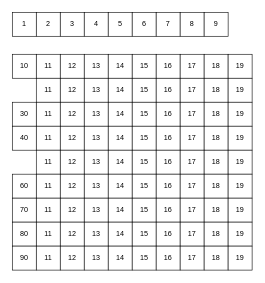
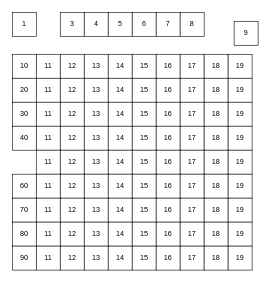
(48, 24) -> none
(216, 24) -> (246, 33)
none -> (24, 90)
